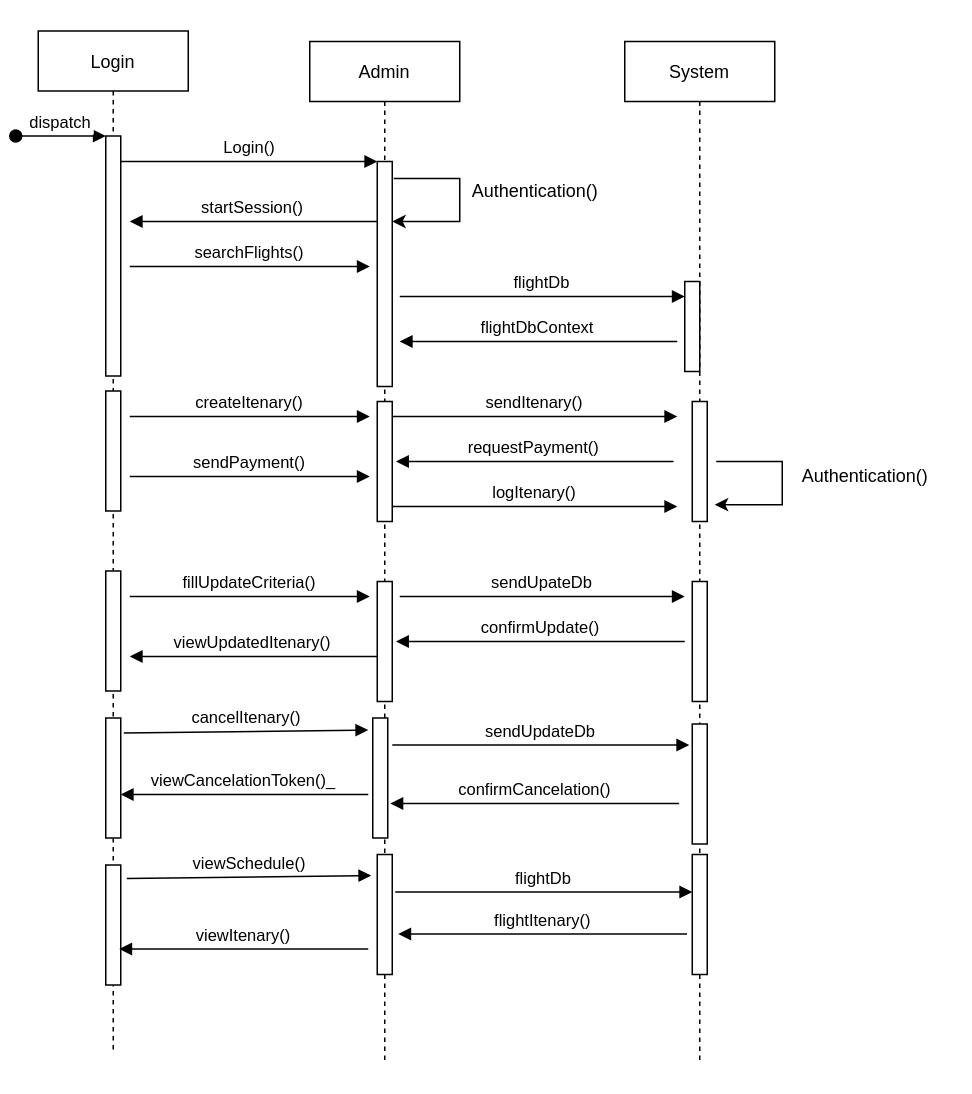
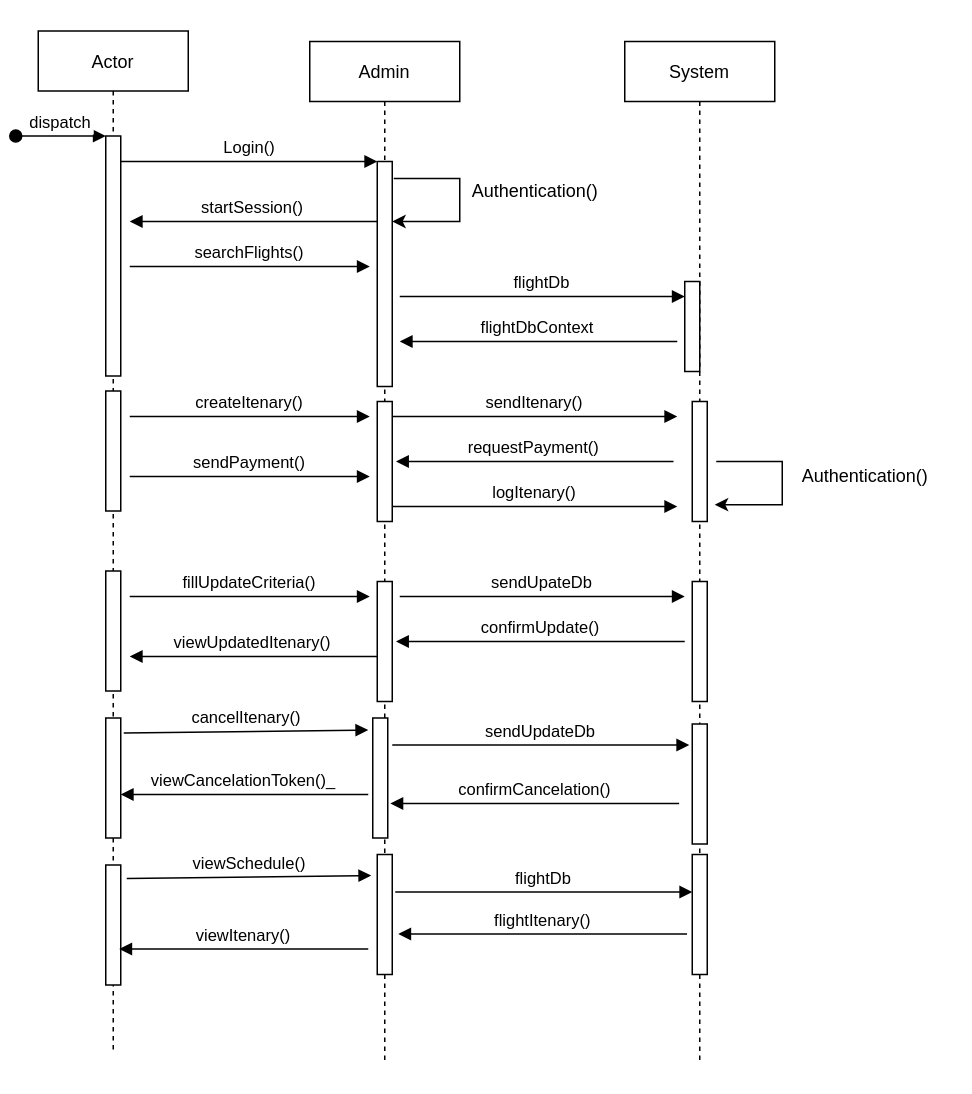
(113, 62) -> (113, 62)
